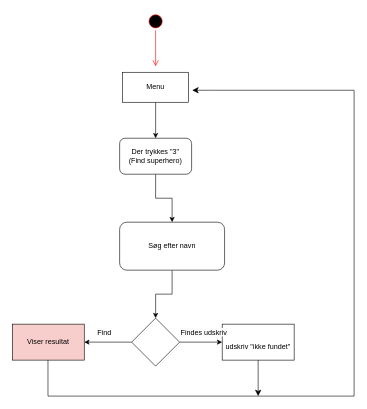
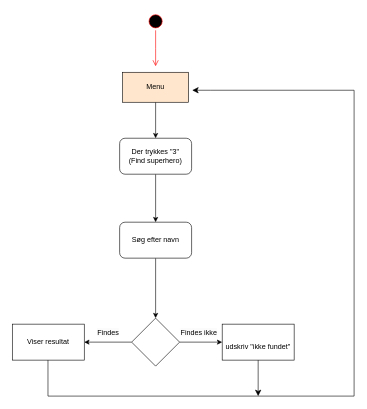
(156, 87) -> (156, 87)
(172, 246) -> (156, 240)
(105, 333) -> (109, 333)
(206, 333) -> (200, 333)
(48, 342) -> (48, 342)
